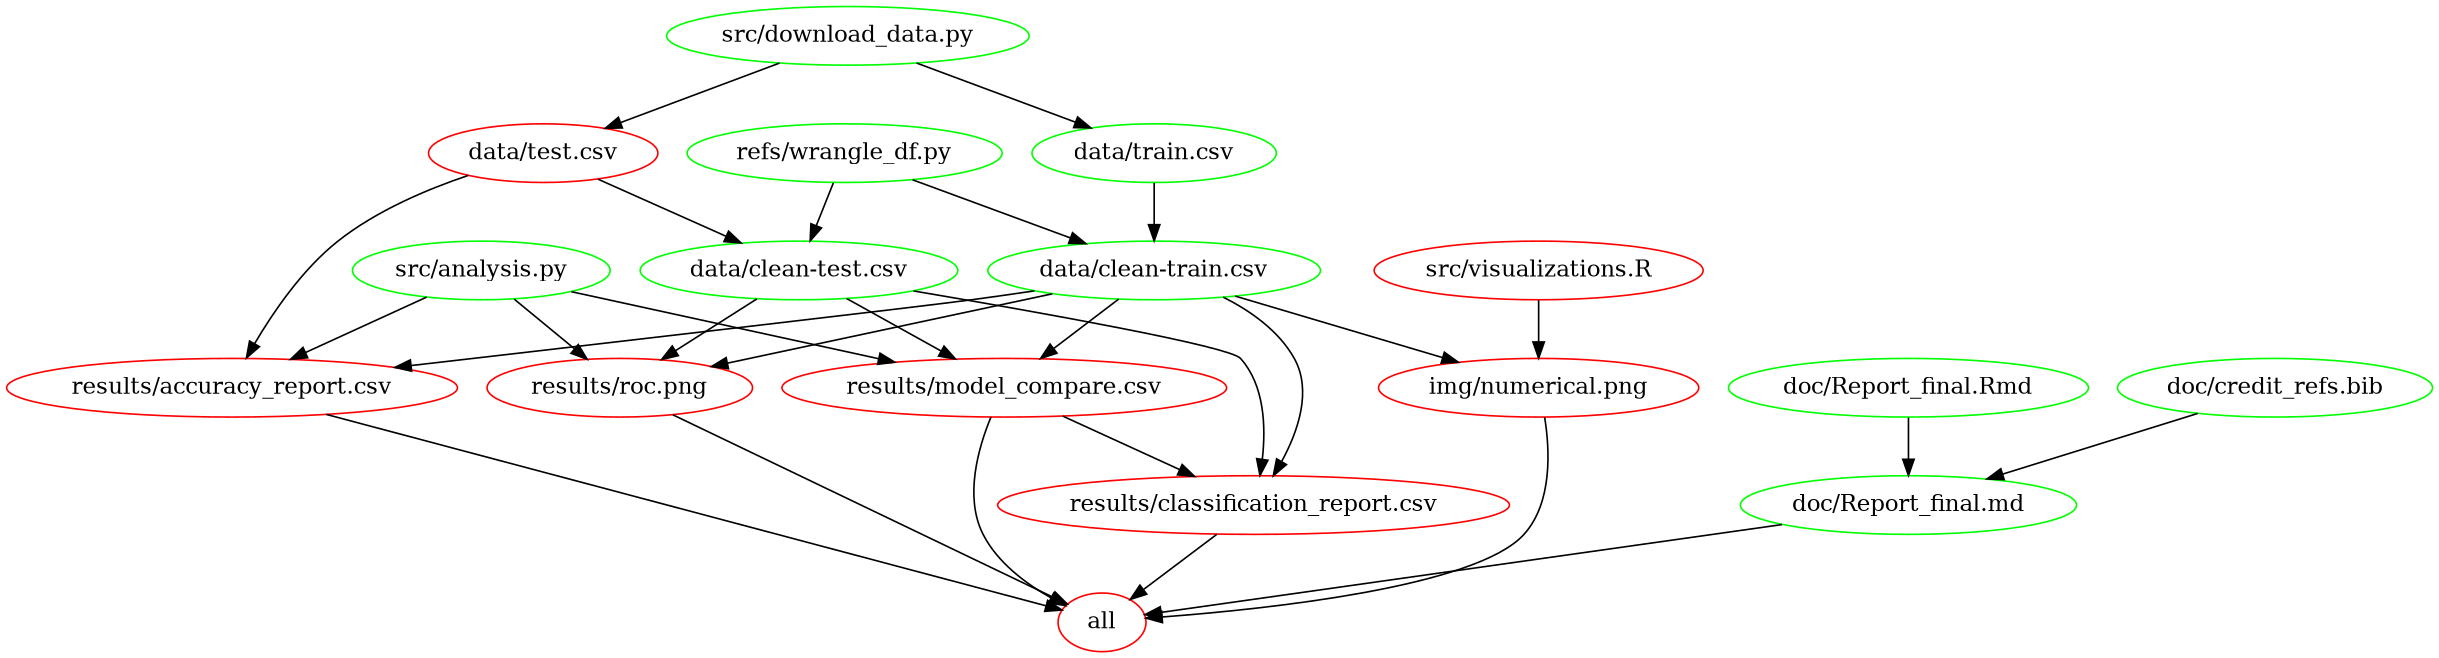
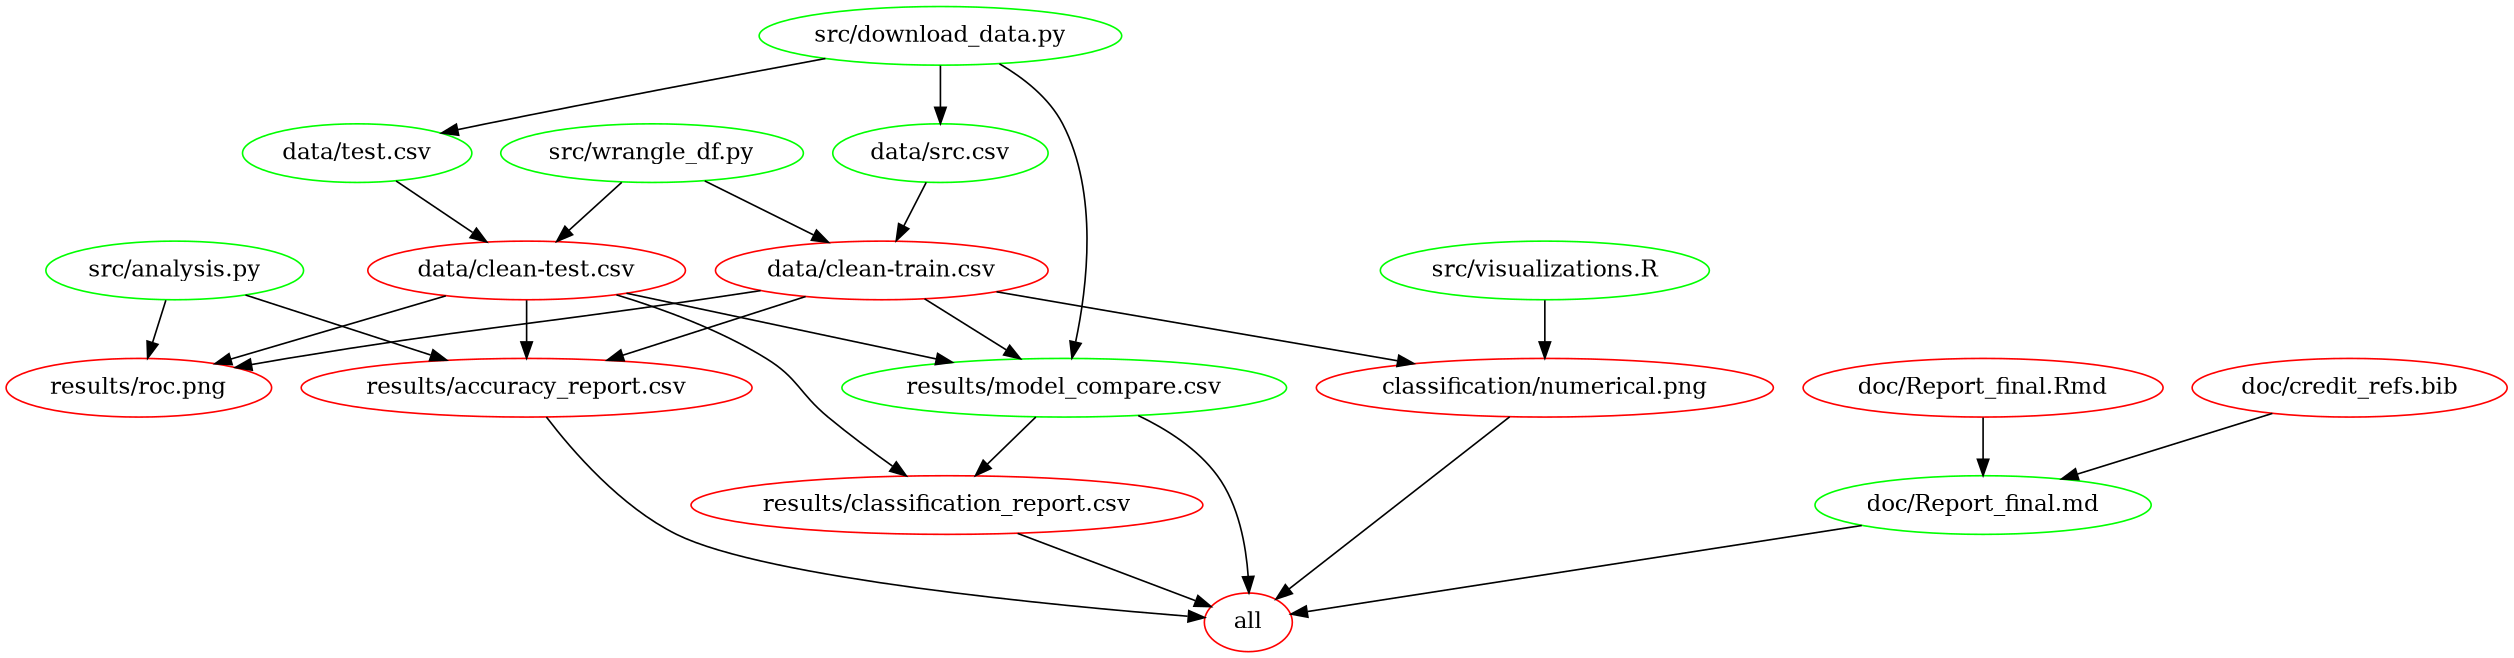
(543, 153) -> (357, 153)
(845, 153) -> (652, 153)
(1154, 153) -> (940, 153)
(343, 237) -> (527, 313)
(799, 270) -> (527, 270)
(1154, 270) -> (882, 270)
(1539, 270) -> (1545, 270)
(702, 320) -> (1083, 188)
(1297, 364) -> none
(1004, 388) -> (1064, 388)
(1539, 388) -> (1545, 388)
(1908, 388) -> (1983, 388)
(2275, 388) -> (2350, 388)
(863, 506) -> none
